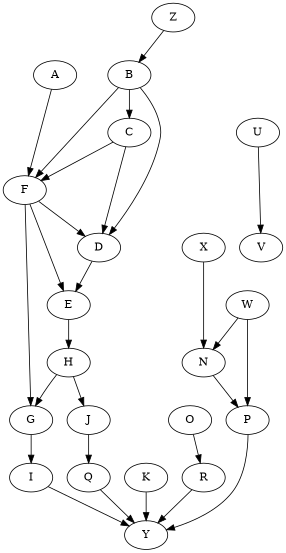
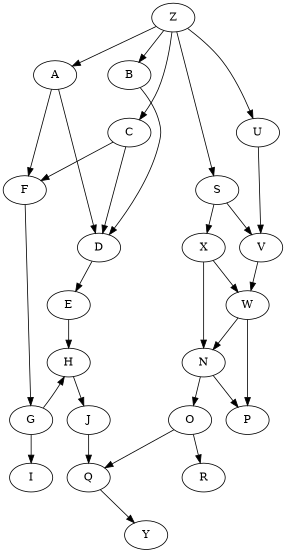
none -> (118, 45)
none -> (225, 65)
(129, 100) -> (164, 74)
(80, 129) -> none
none -> (217, 190)
(59, 216) -> (75, 154)
(45, 244) -> none
none -> (255, 272)
none -> (223, 273)
(48, 387) -> (52, 396)
none -> (198, 387)
none -> (143, 447)
(146, 478) -> none
(230, 495) -> none
(178, 503) -> none
(85, 505) -> none
